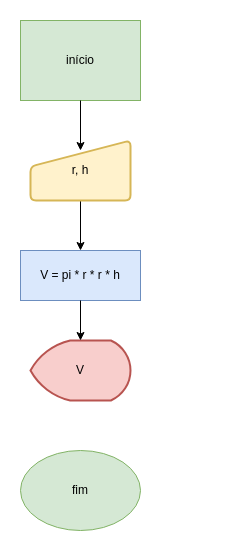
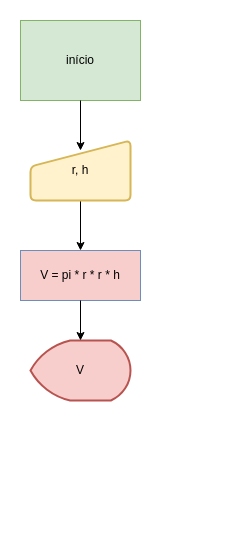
(81, 276) -> (81, 276)
(81, 491) -> none
